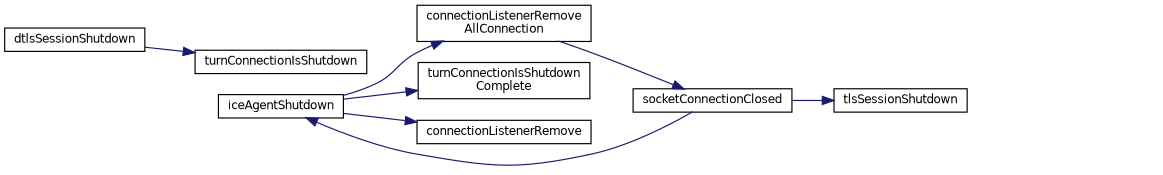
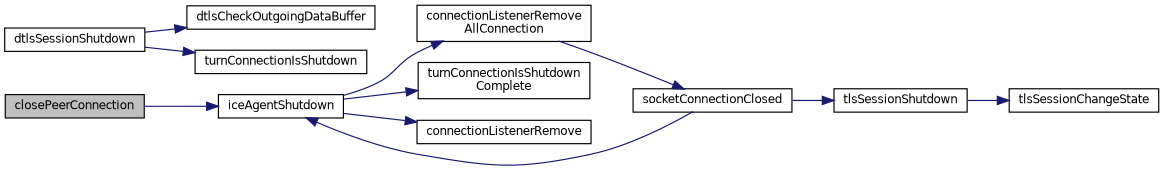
none -> (281, 18)
none -> (1084, 100)
none -> (75, 106)
